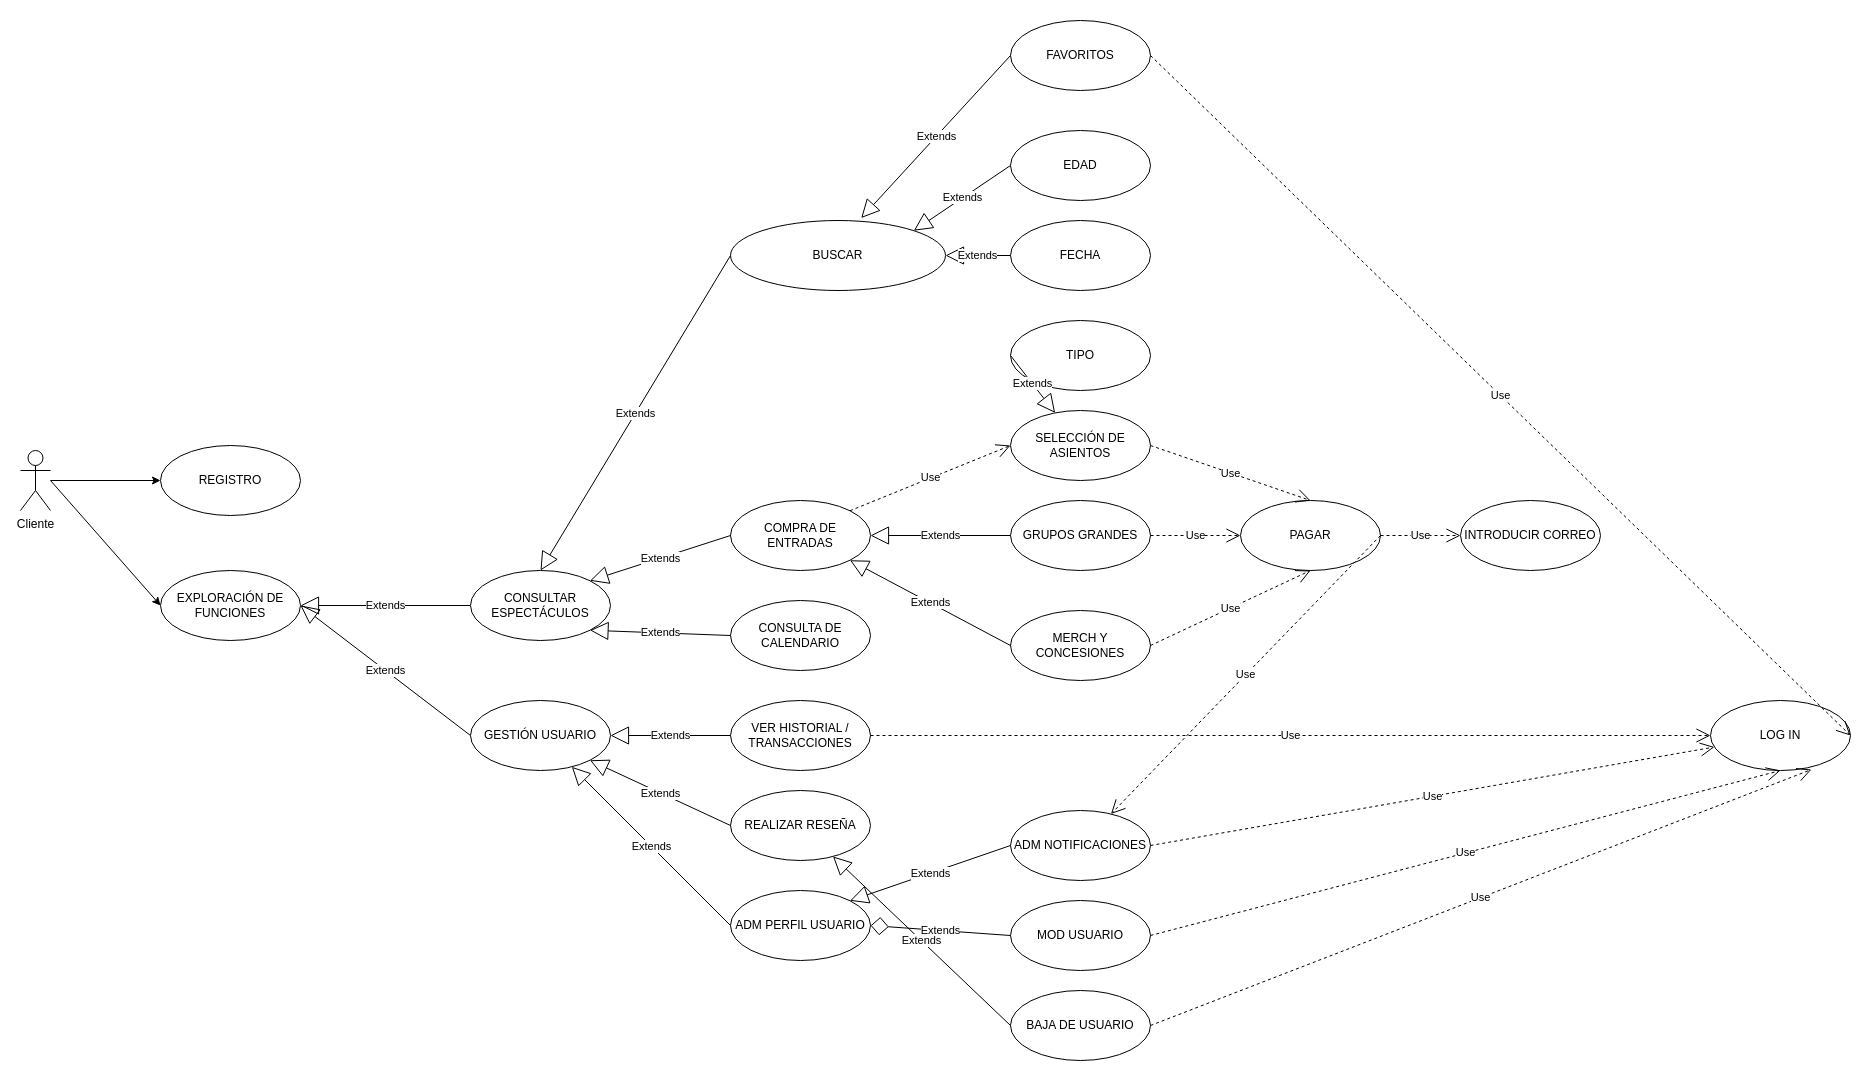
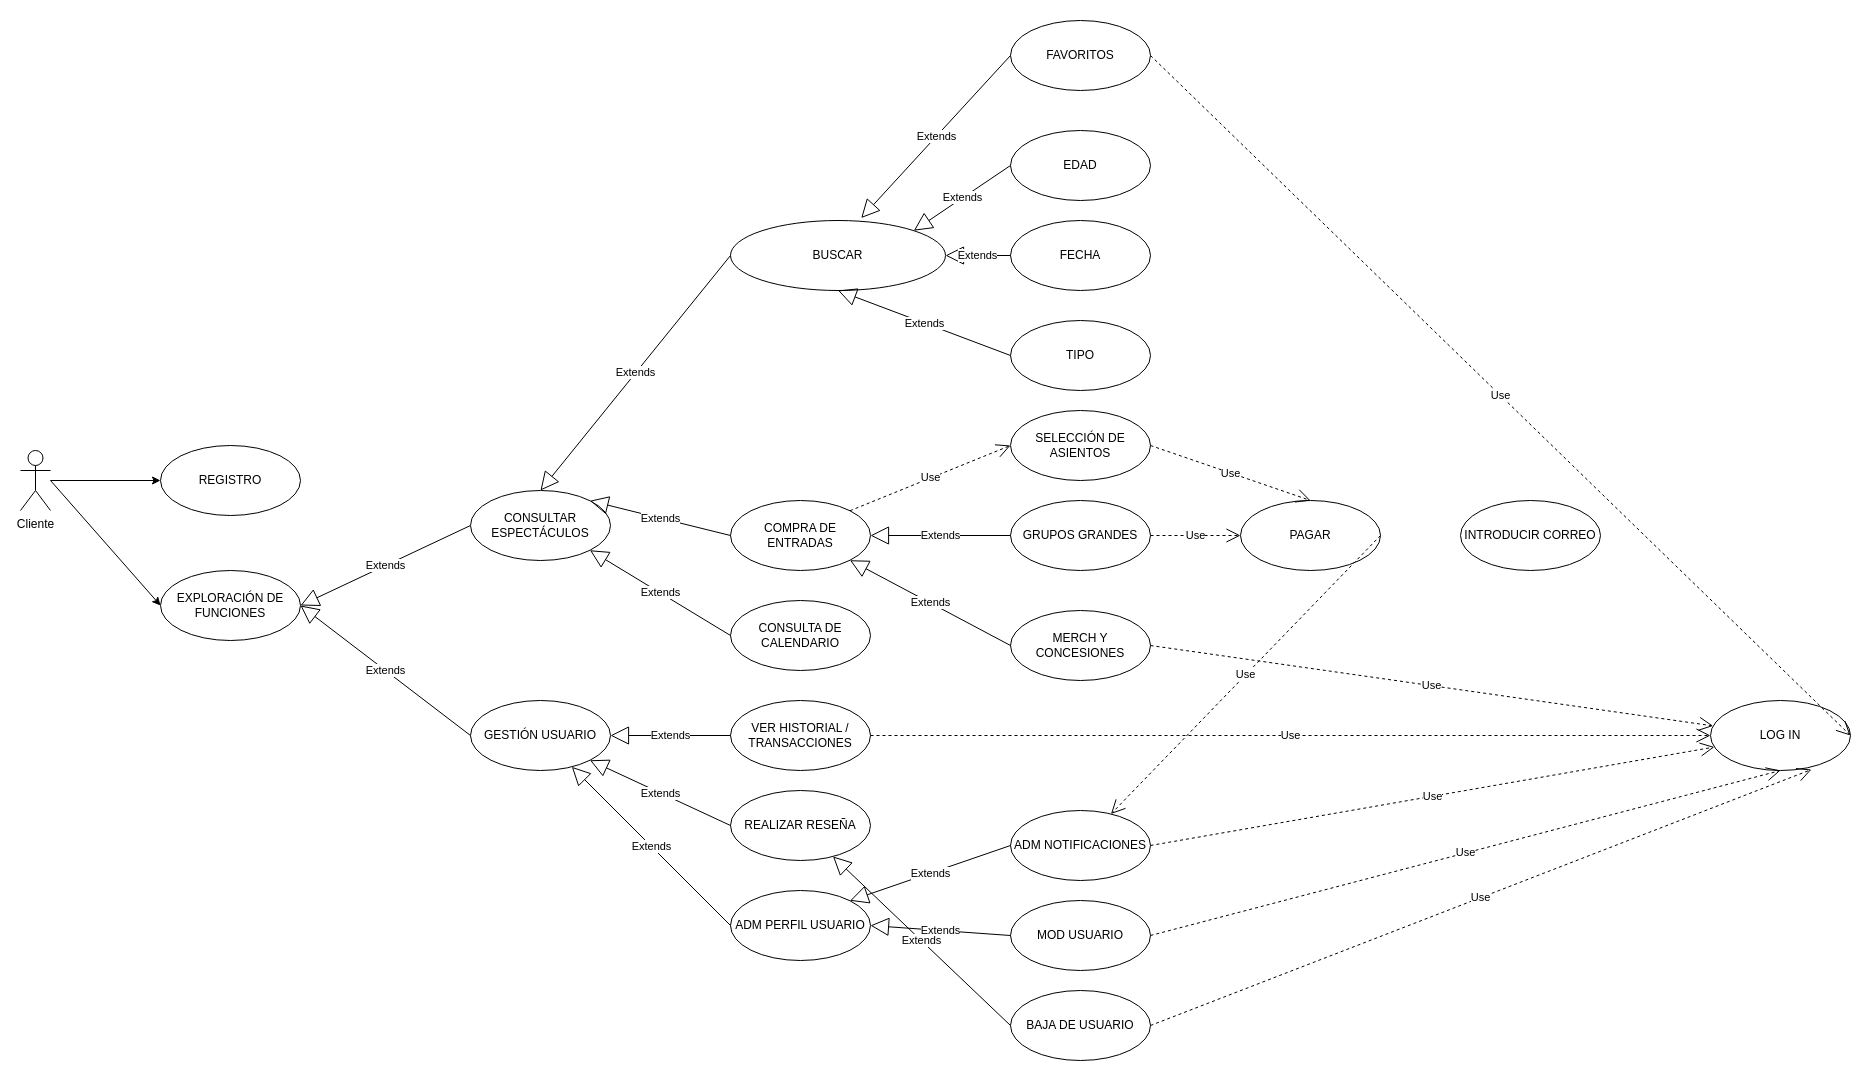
(1027, 377) -> (933, 326)
(1420, 536) -> none
(541, 606) -> (541, 526)
(1229, 608) -> (1431, 686)
(889, 927) -> (890, 927)
